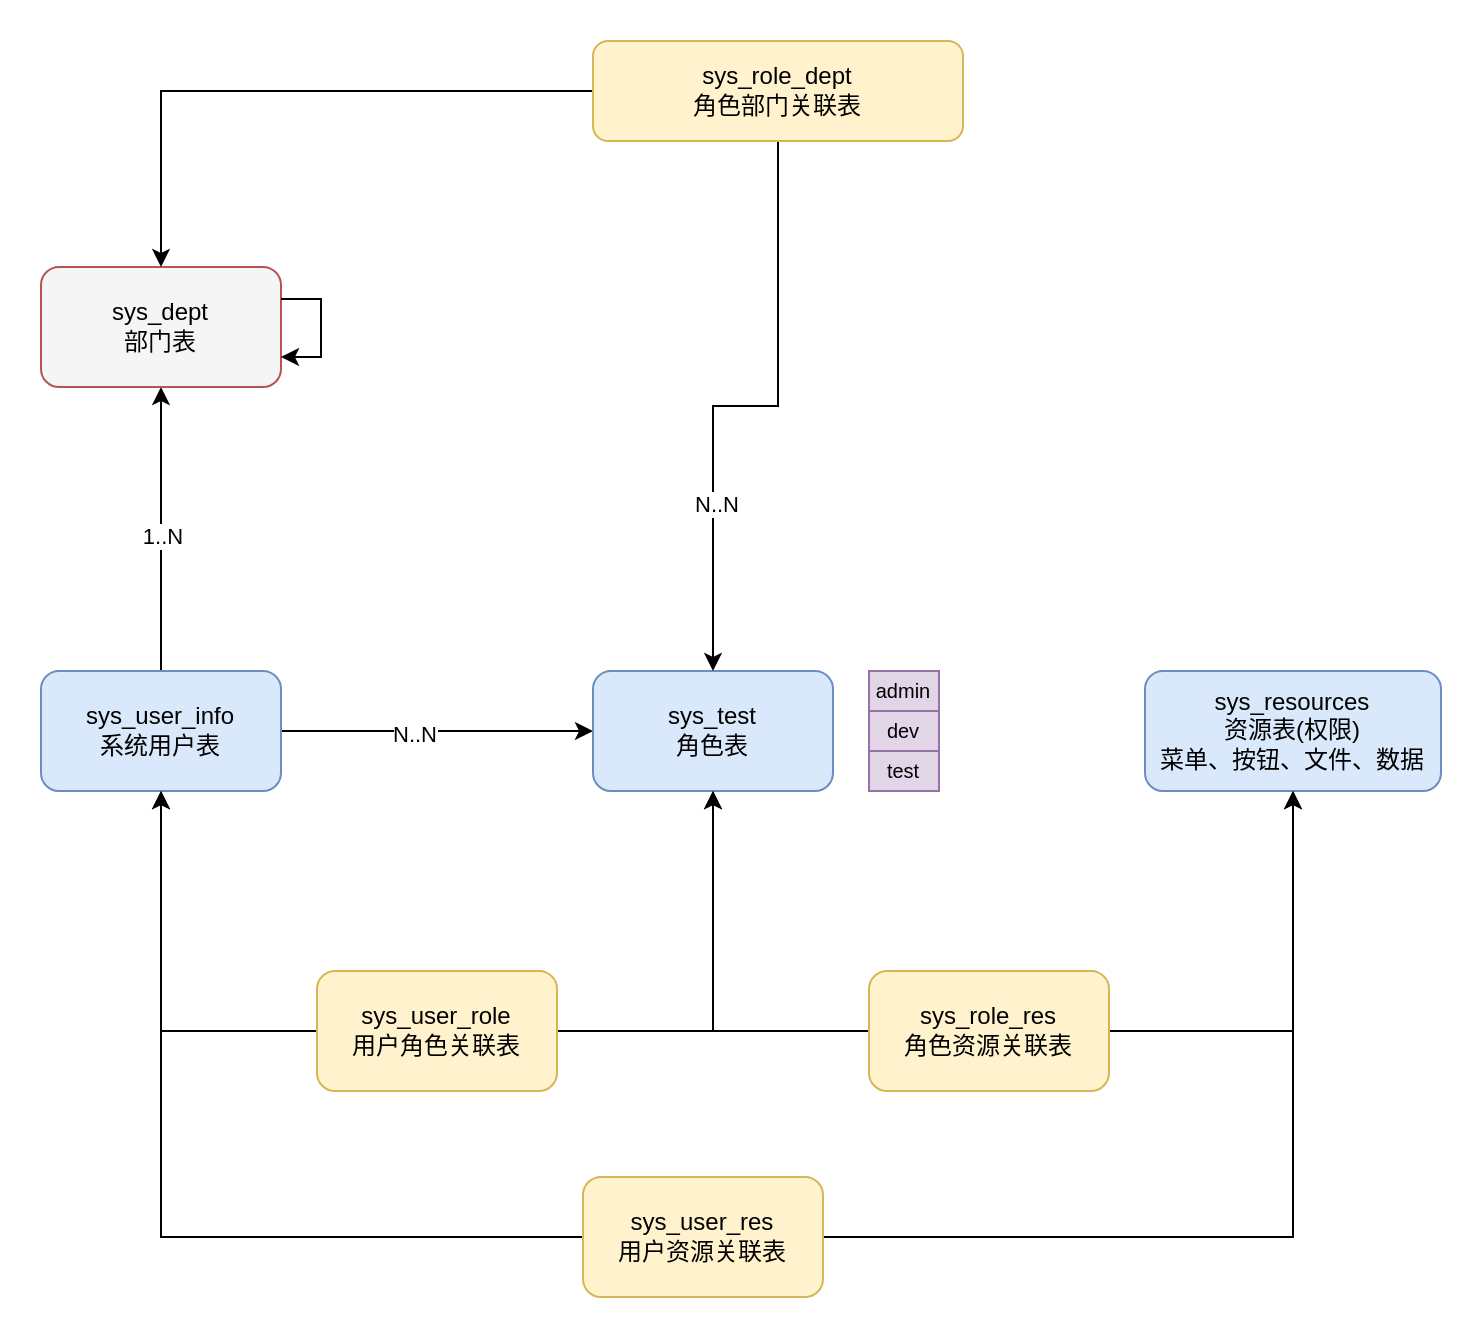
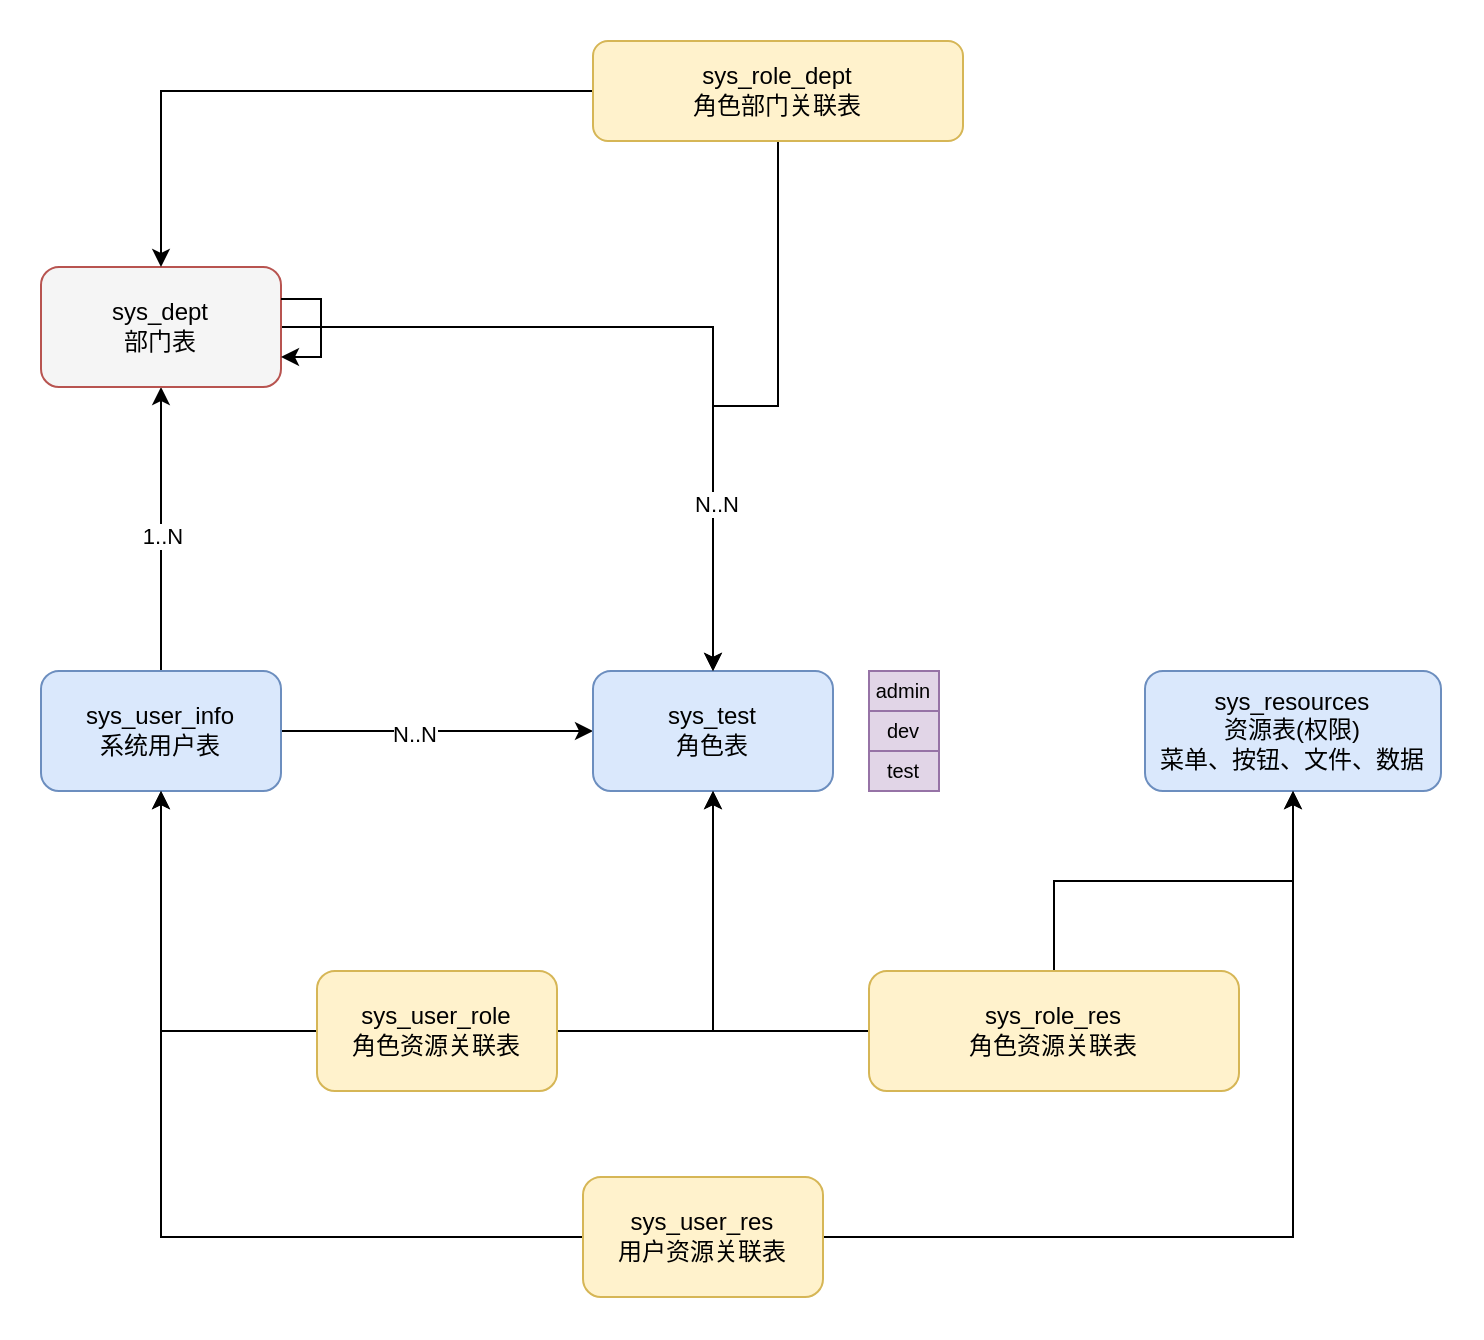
none -> (534, 327)
(437, 1031) -> (437, 1031)
(989, 1031) -> (1054, 1031)
